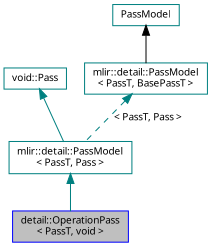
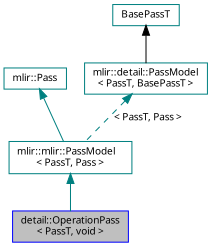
(146, 15) -> (146, 15)
(35, 79) -> (35, 79)
(70, 158) -> (70, 158)
